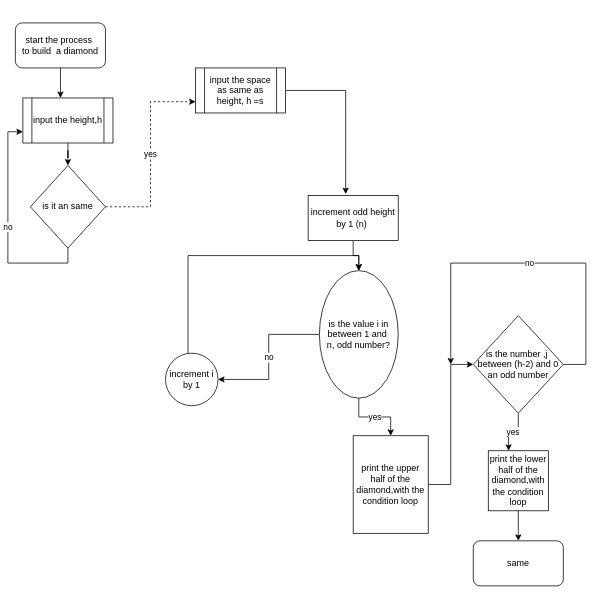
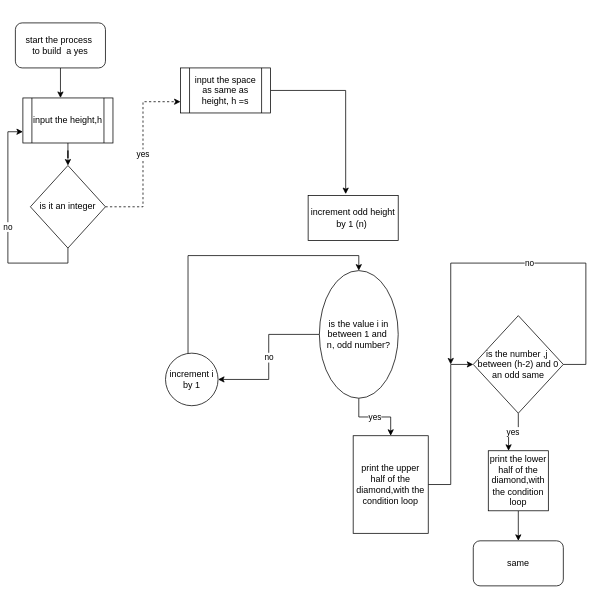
(60, 45) -> (60, 45)
(240, 90) -> (225, 90)
(68, 207) -> (68, 207)
(353, 246) -> none
(518, 364) -> (518, 364)
